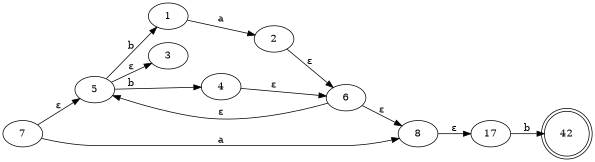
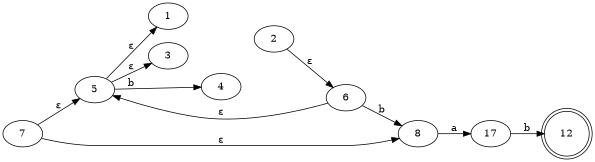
(218, 27) -> none
(132, 46) -> (132, 46)
(280, 92) -> none
(382, 110) -> (382, 110)
(454, 128) -> (454, 128)
(567, 134) -> (567, 134)
(221, 140) -> (221, 140)
